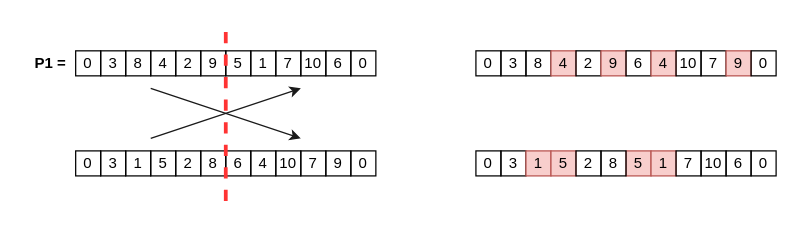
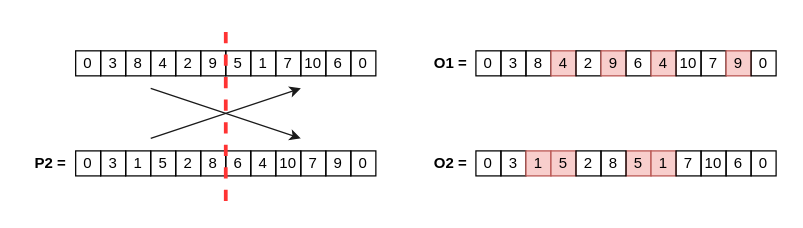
(51, 63) -> none
none -> (451, 63)
none -> (51, 163)
none -> (451, 163)
